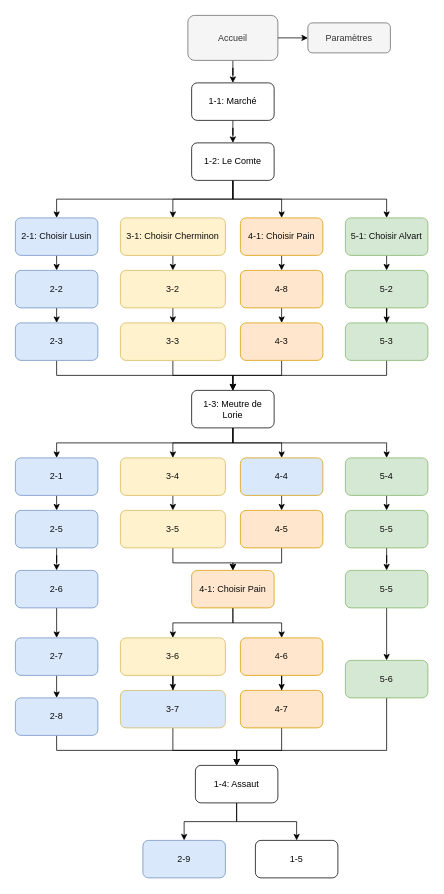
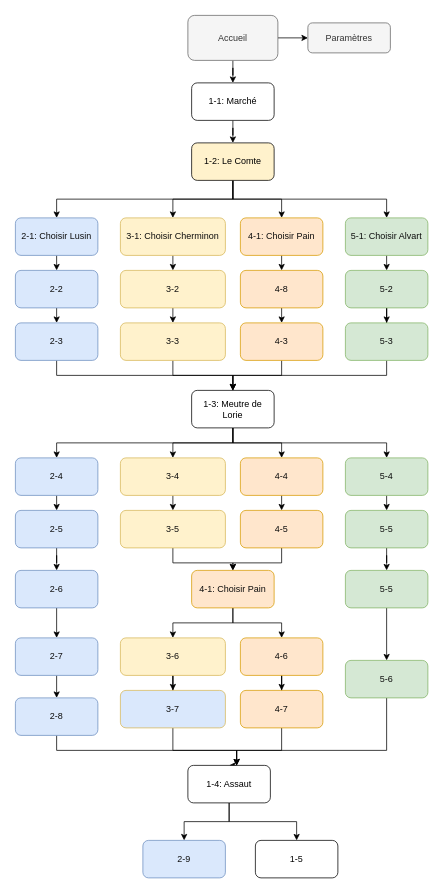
(233, 162) -> (233, 162)
(57, 477) -> (57, 477)
(282, 477) -> (282, 477)
(237, 784) -> (229, 784)
